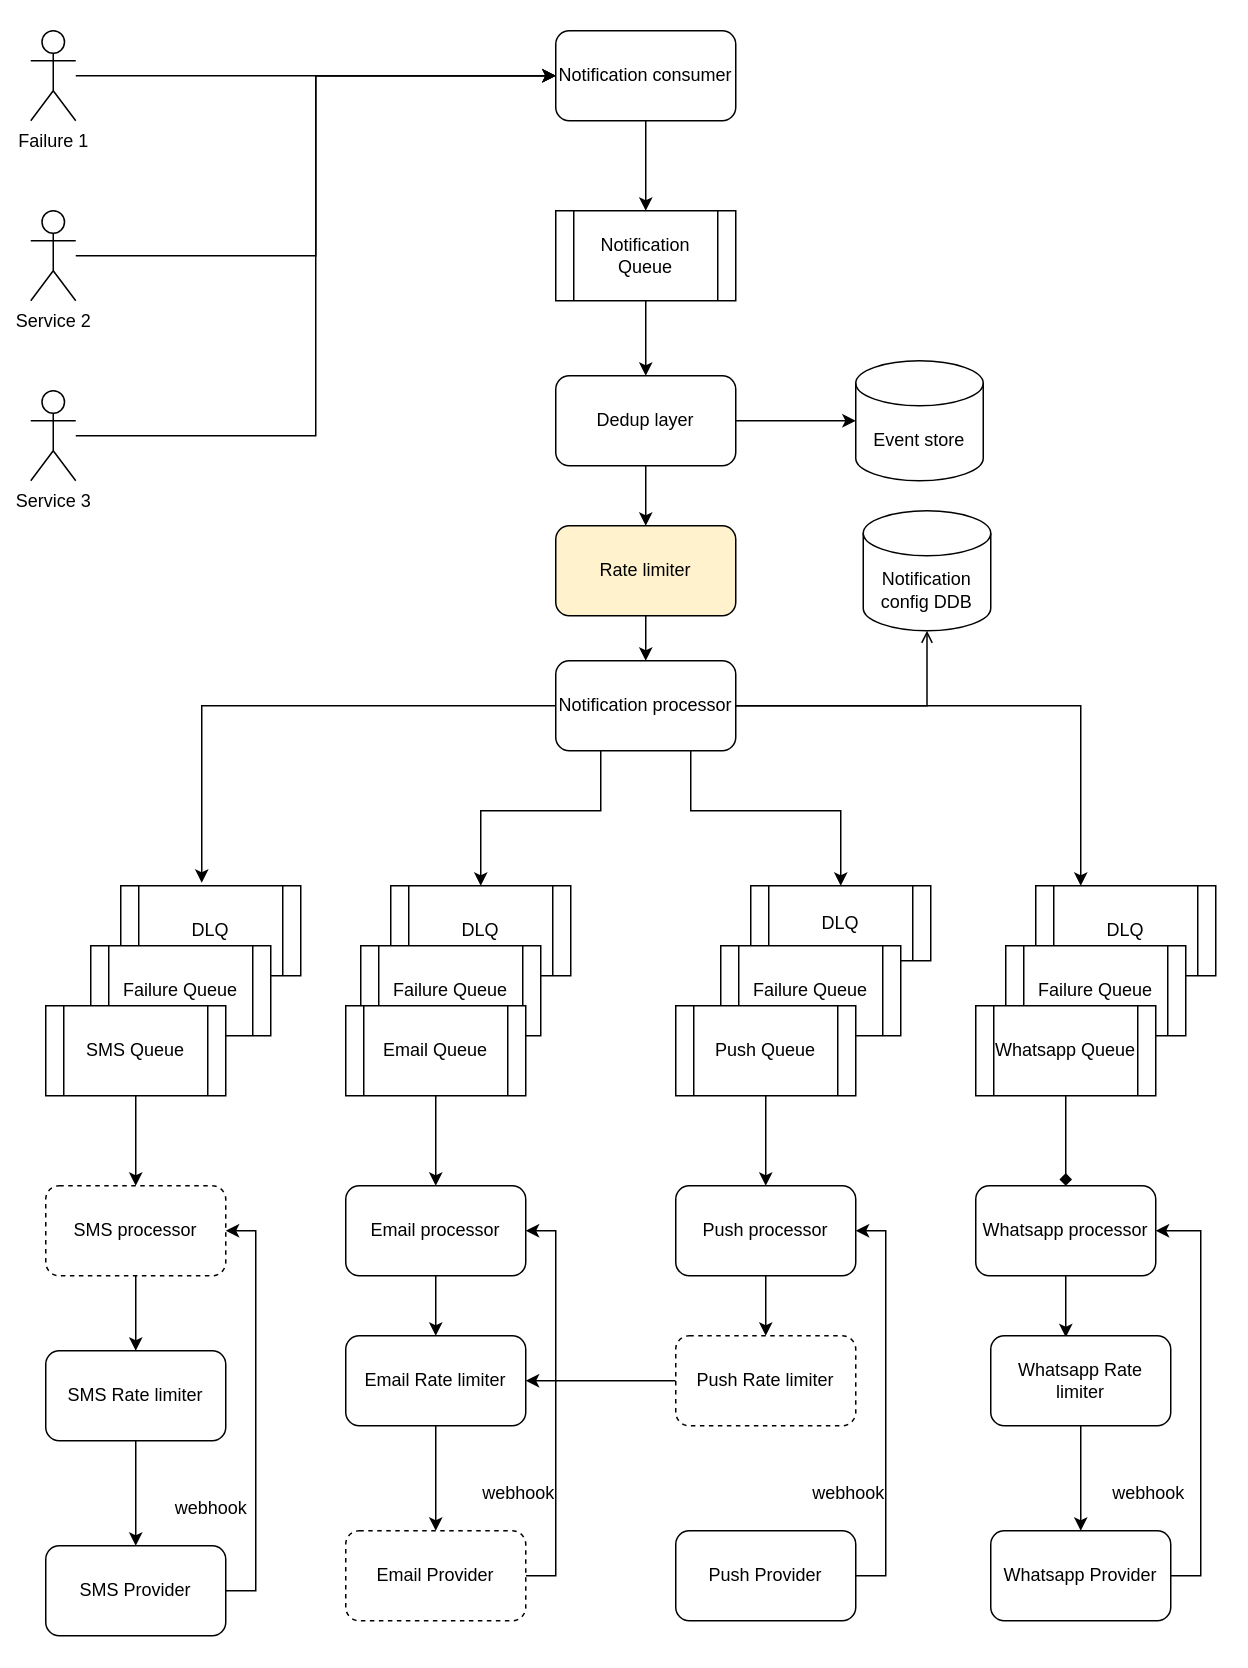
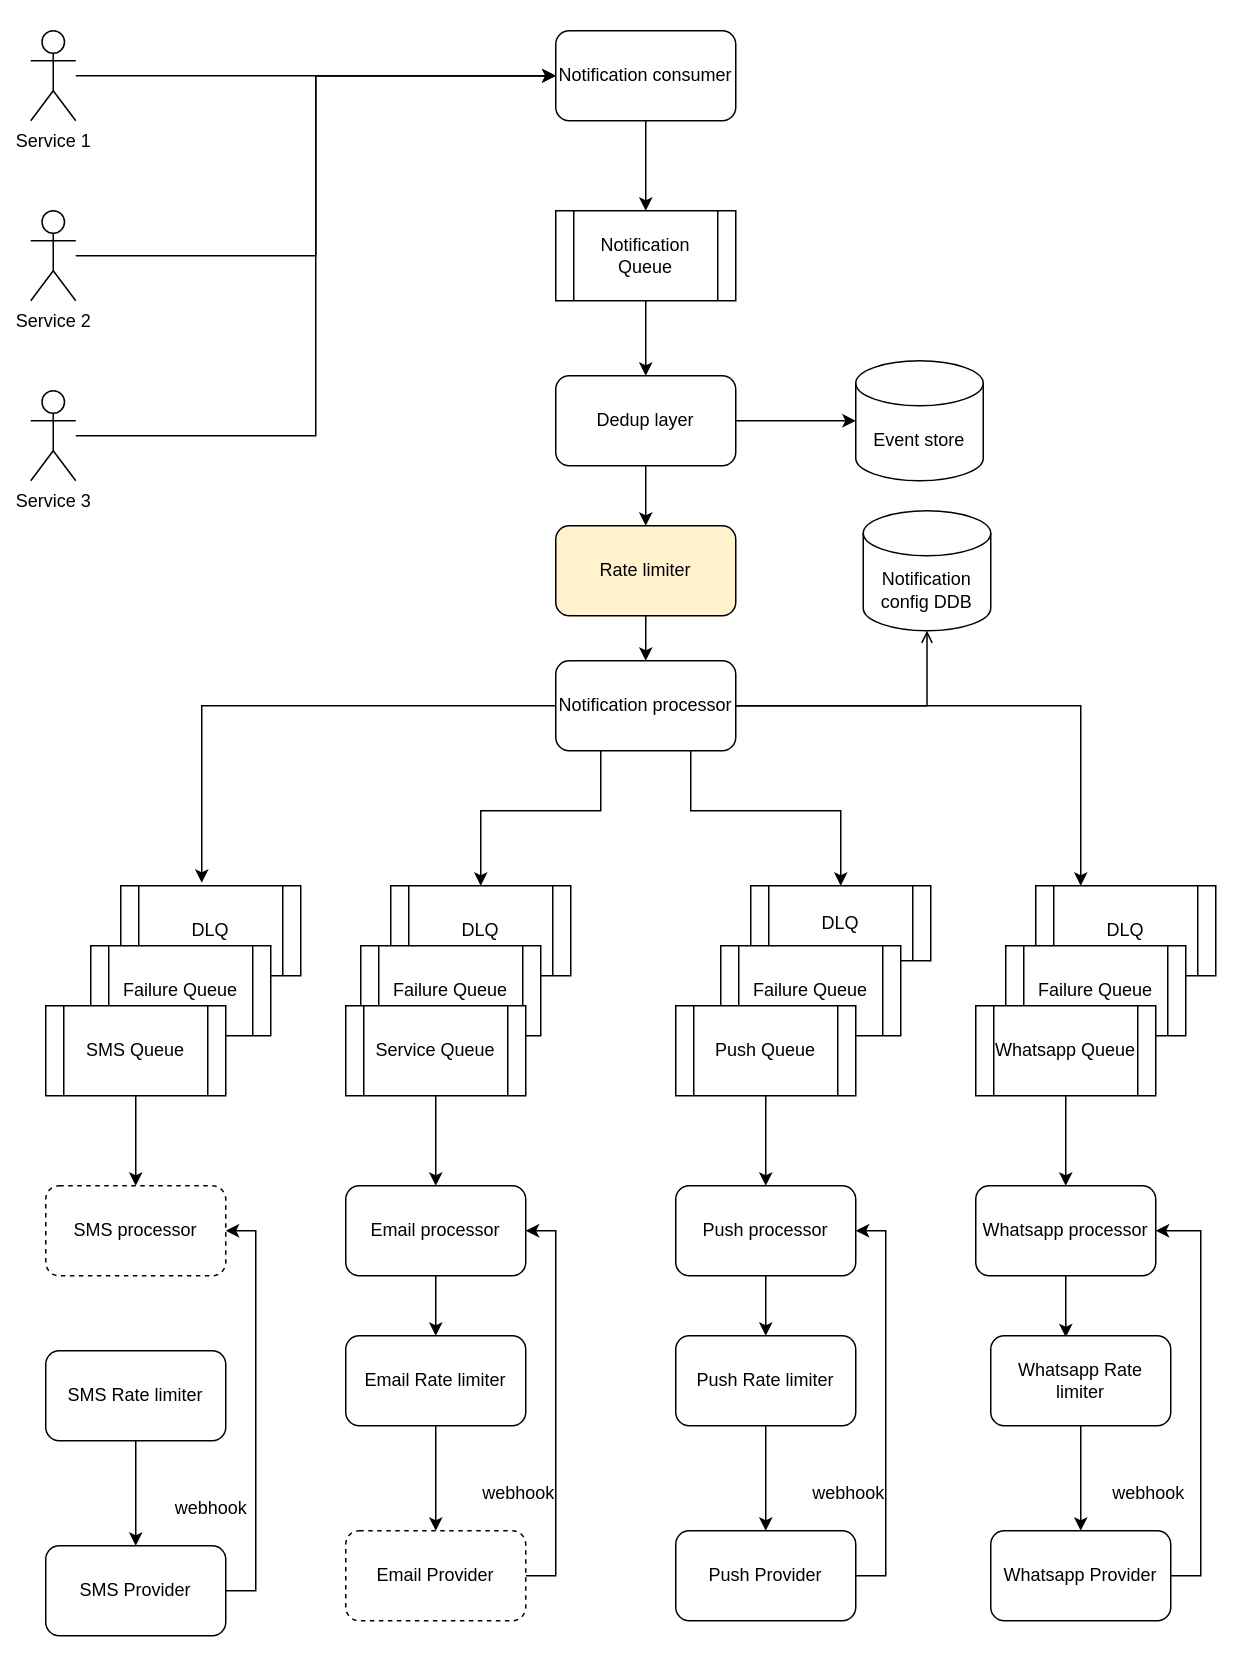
(54, 142) -> (54, 142)
(436, 1051) -> (436, 1051)
(1066, 1173) -> (1066, 1174)
(136, 1308) -> none
(606, 1381) -> (766, 1473)
(766, 1381) -> (766, 1381)
